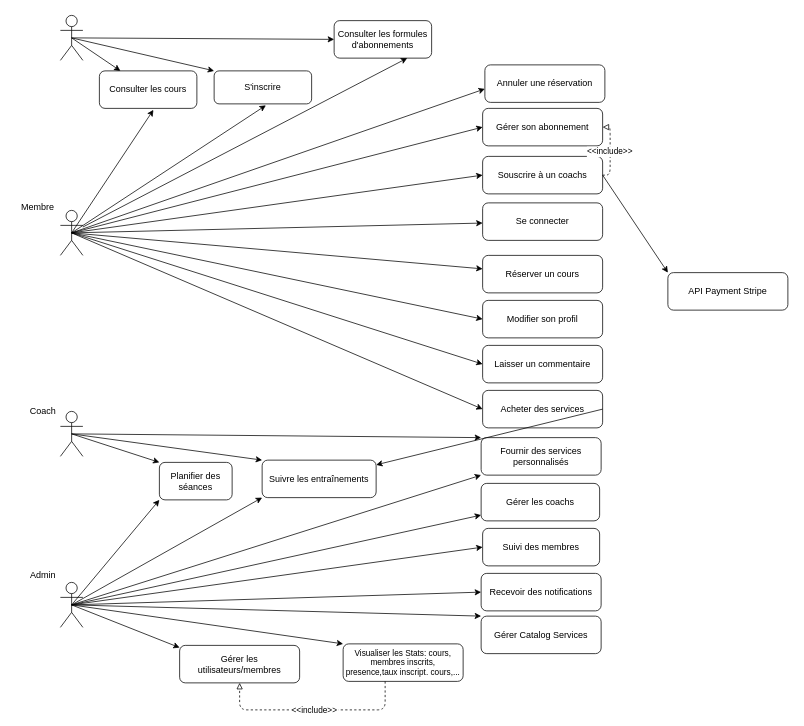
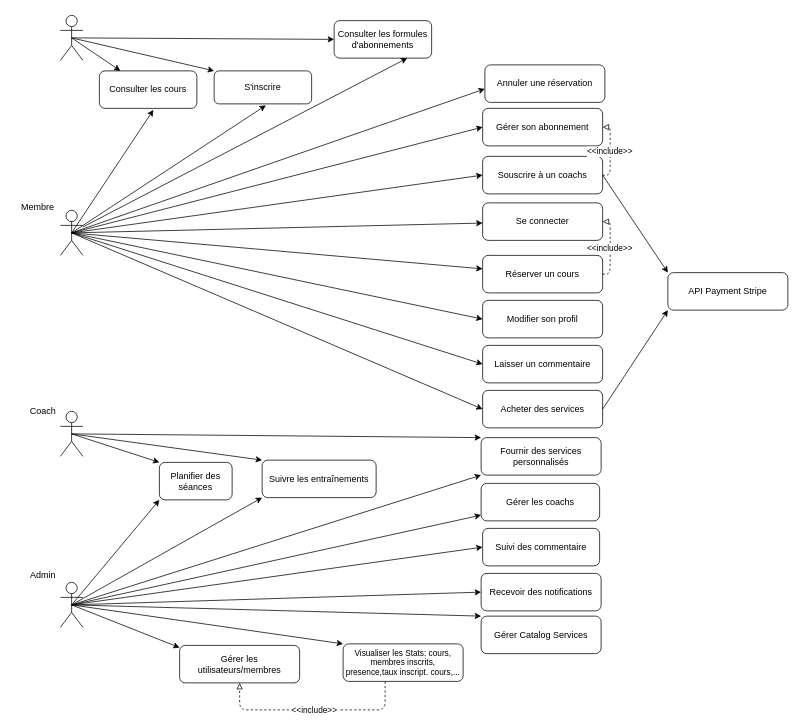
none -> (610, 249)
(492, 436) -> (634, 362)
(541, 547) -> (541, 547)
